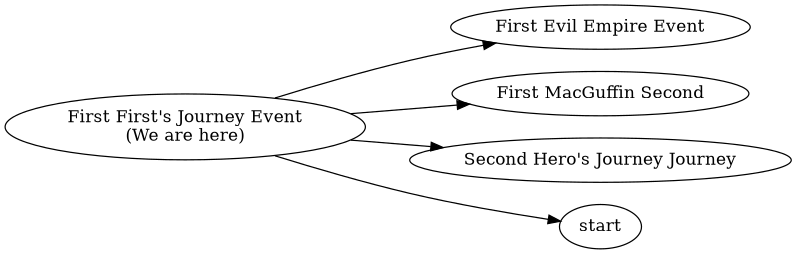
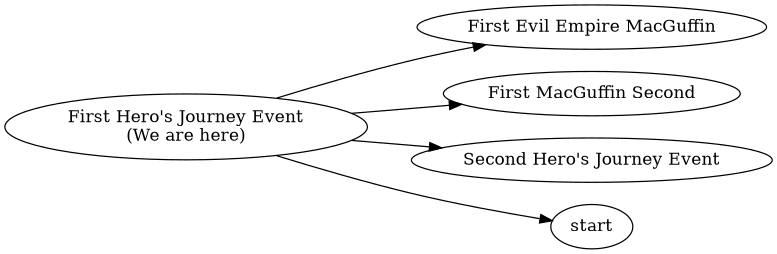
(600, 27) -> (592, 27)
(185, 127) -> (186, 127)
(600, 160) -> (592, 160)
